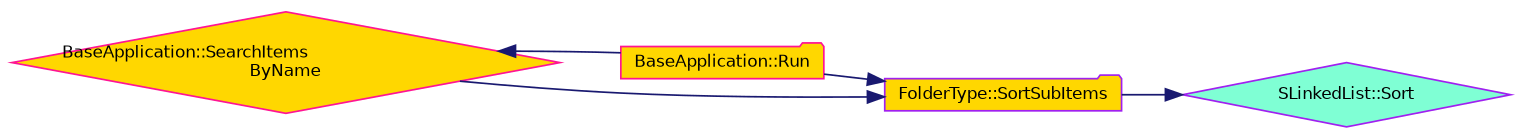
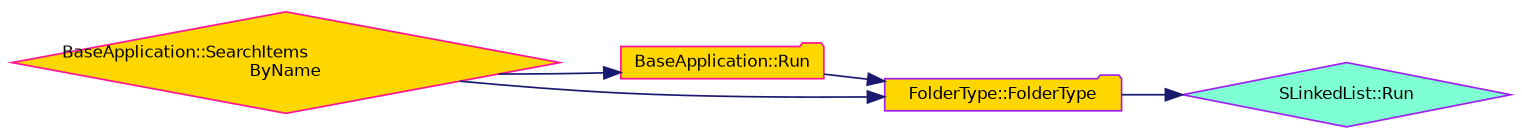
(568, 52) -> (551, 74)
(1003, 95) -> (1003, 95)
(1347, 95) -> (1347, 95)
